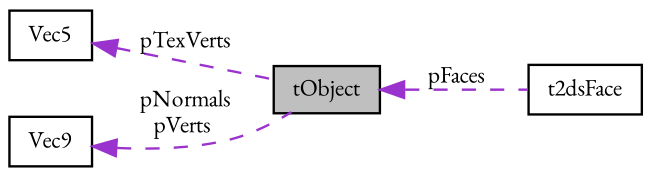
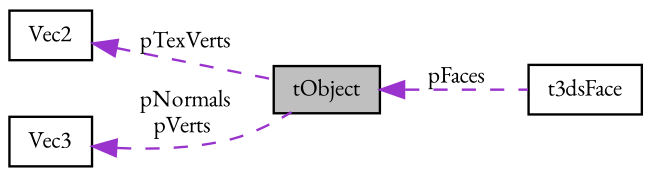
(51, 35) -> (51, 35)
(585, 90) -> (585, 90)
(51, 142) -> (51, 142)
